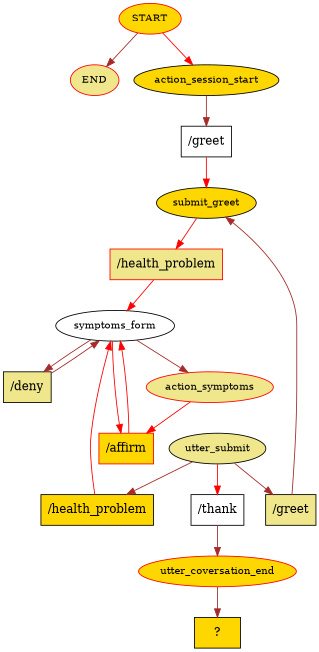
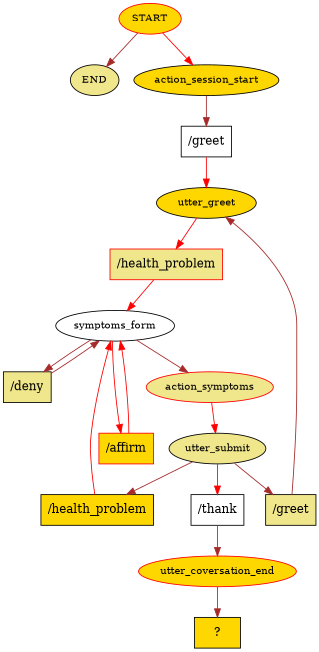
(95, 80) -> (95, 80)
(206, 203) -> (206, 203)
(172, 415) -> (213, 414)
